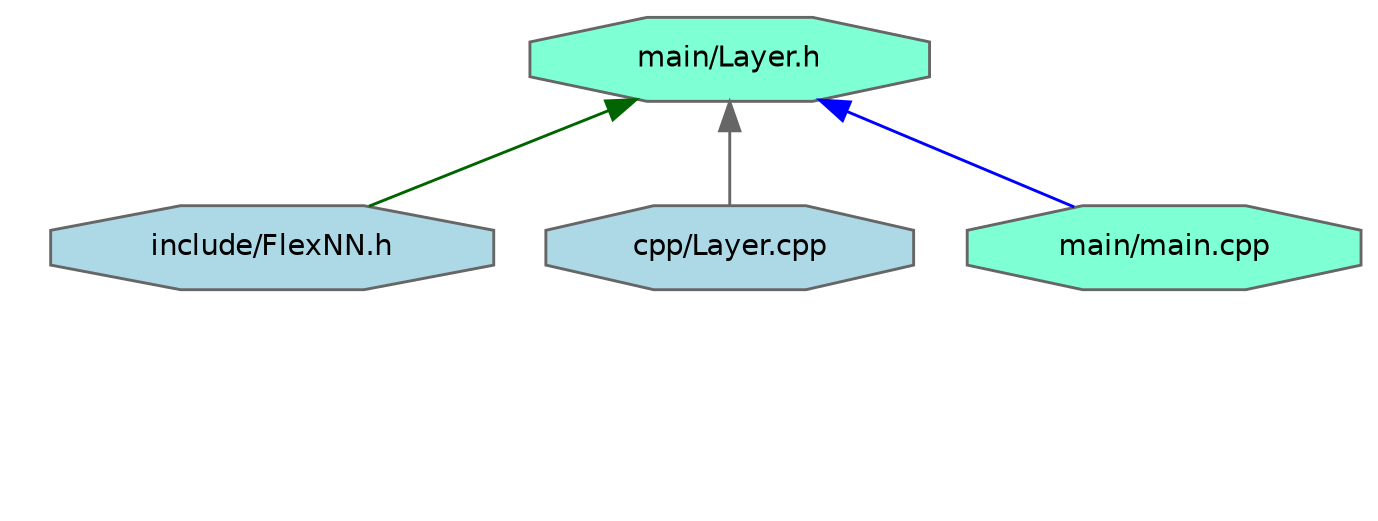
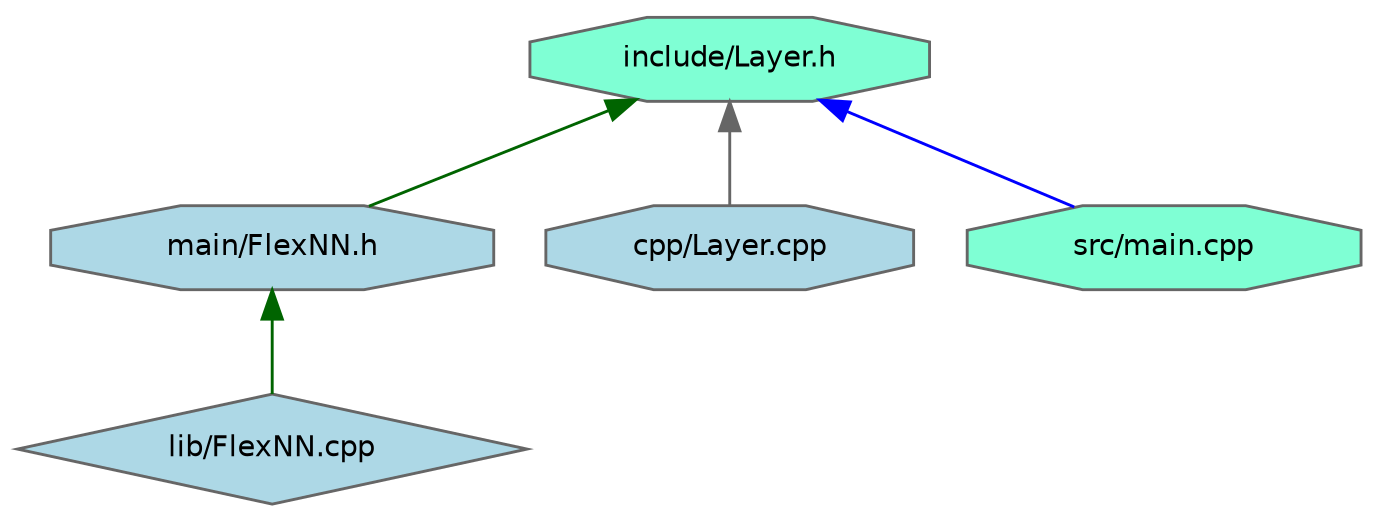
(730, 59) -> (730, 59)
(272, 248) -> (272, 248)
(1164, 248) -> (1164, 248)
none -> (272, 449)
